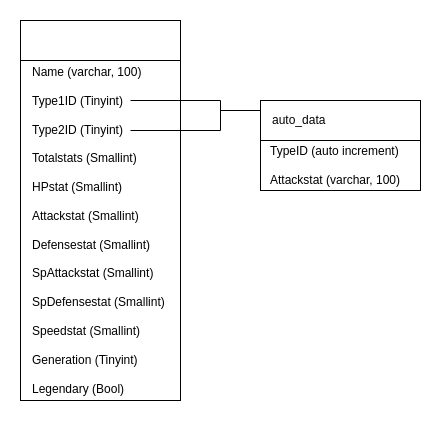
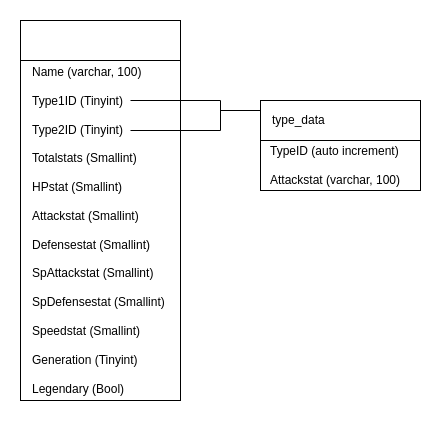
(303, 121) -> (303, 121)
